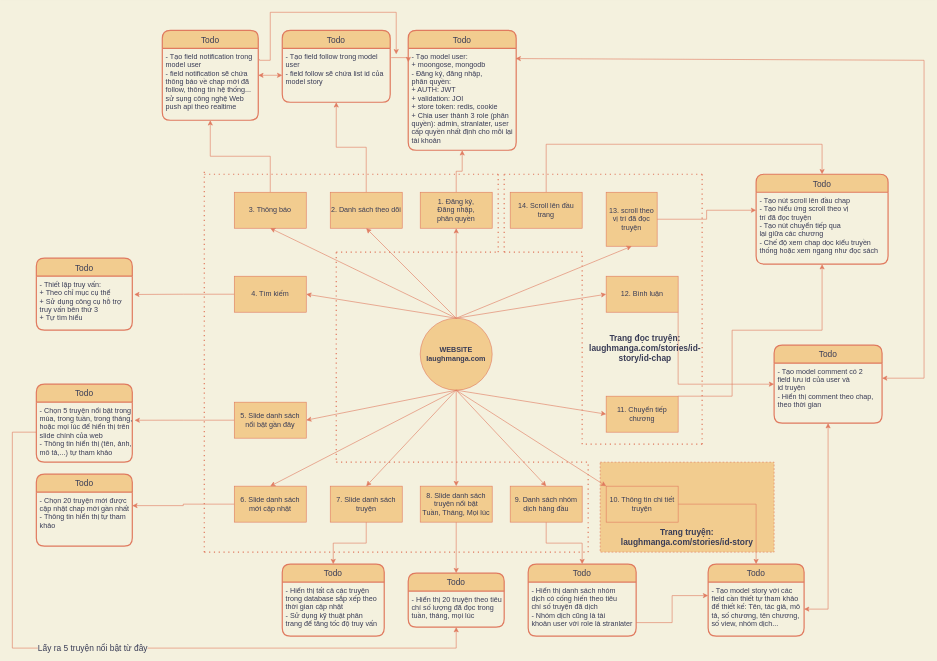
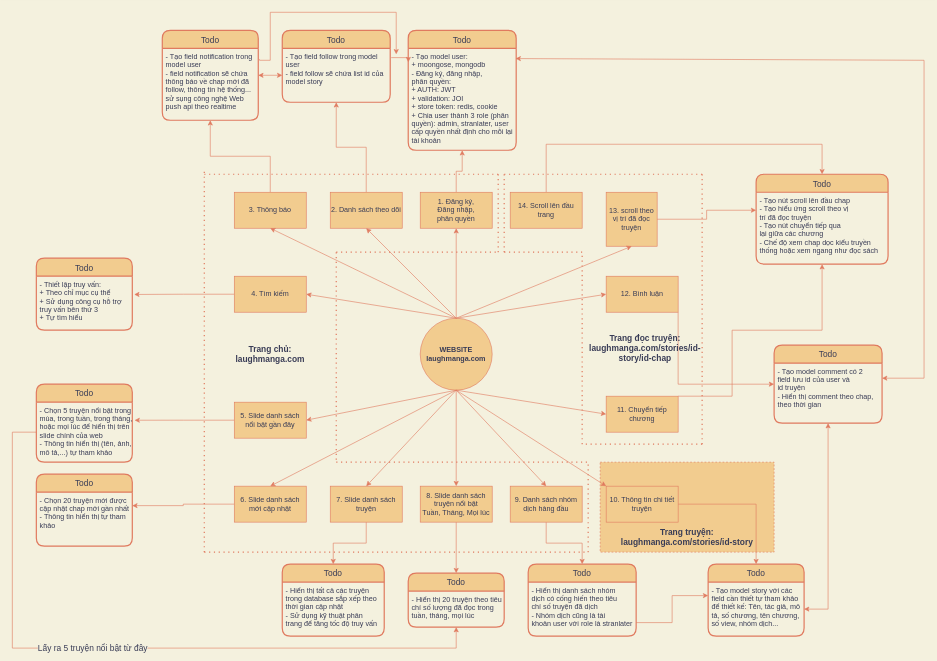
none -> (270, 354)
